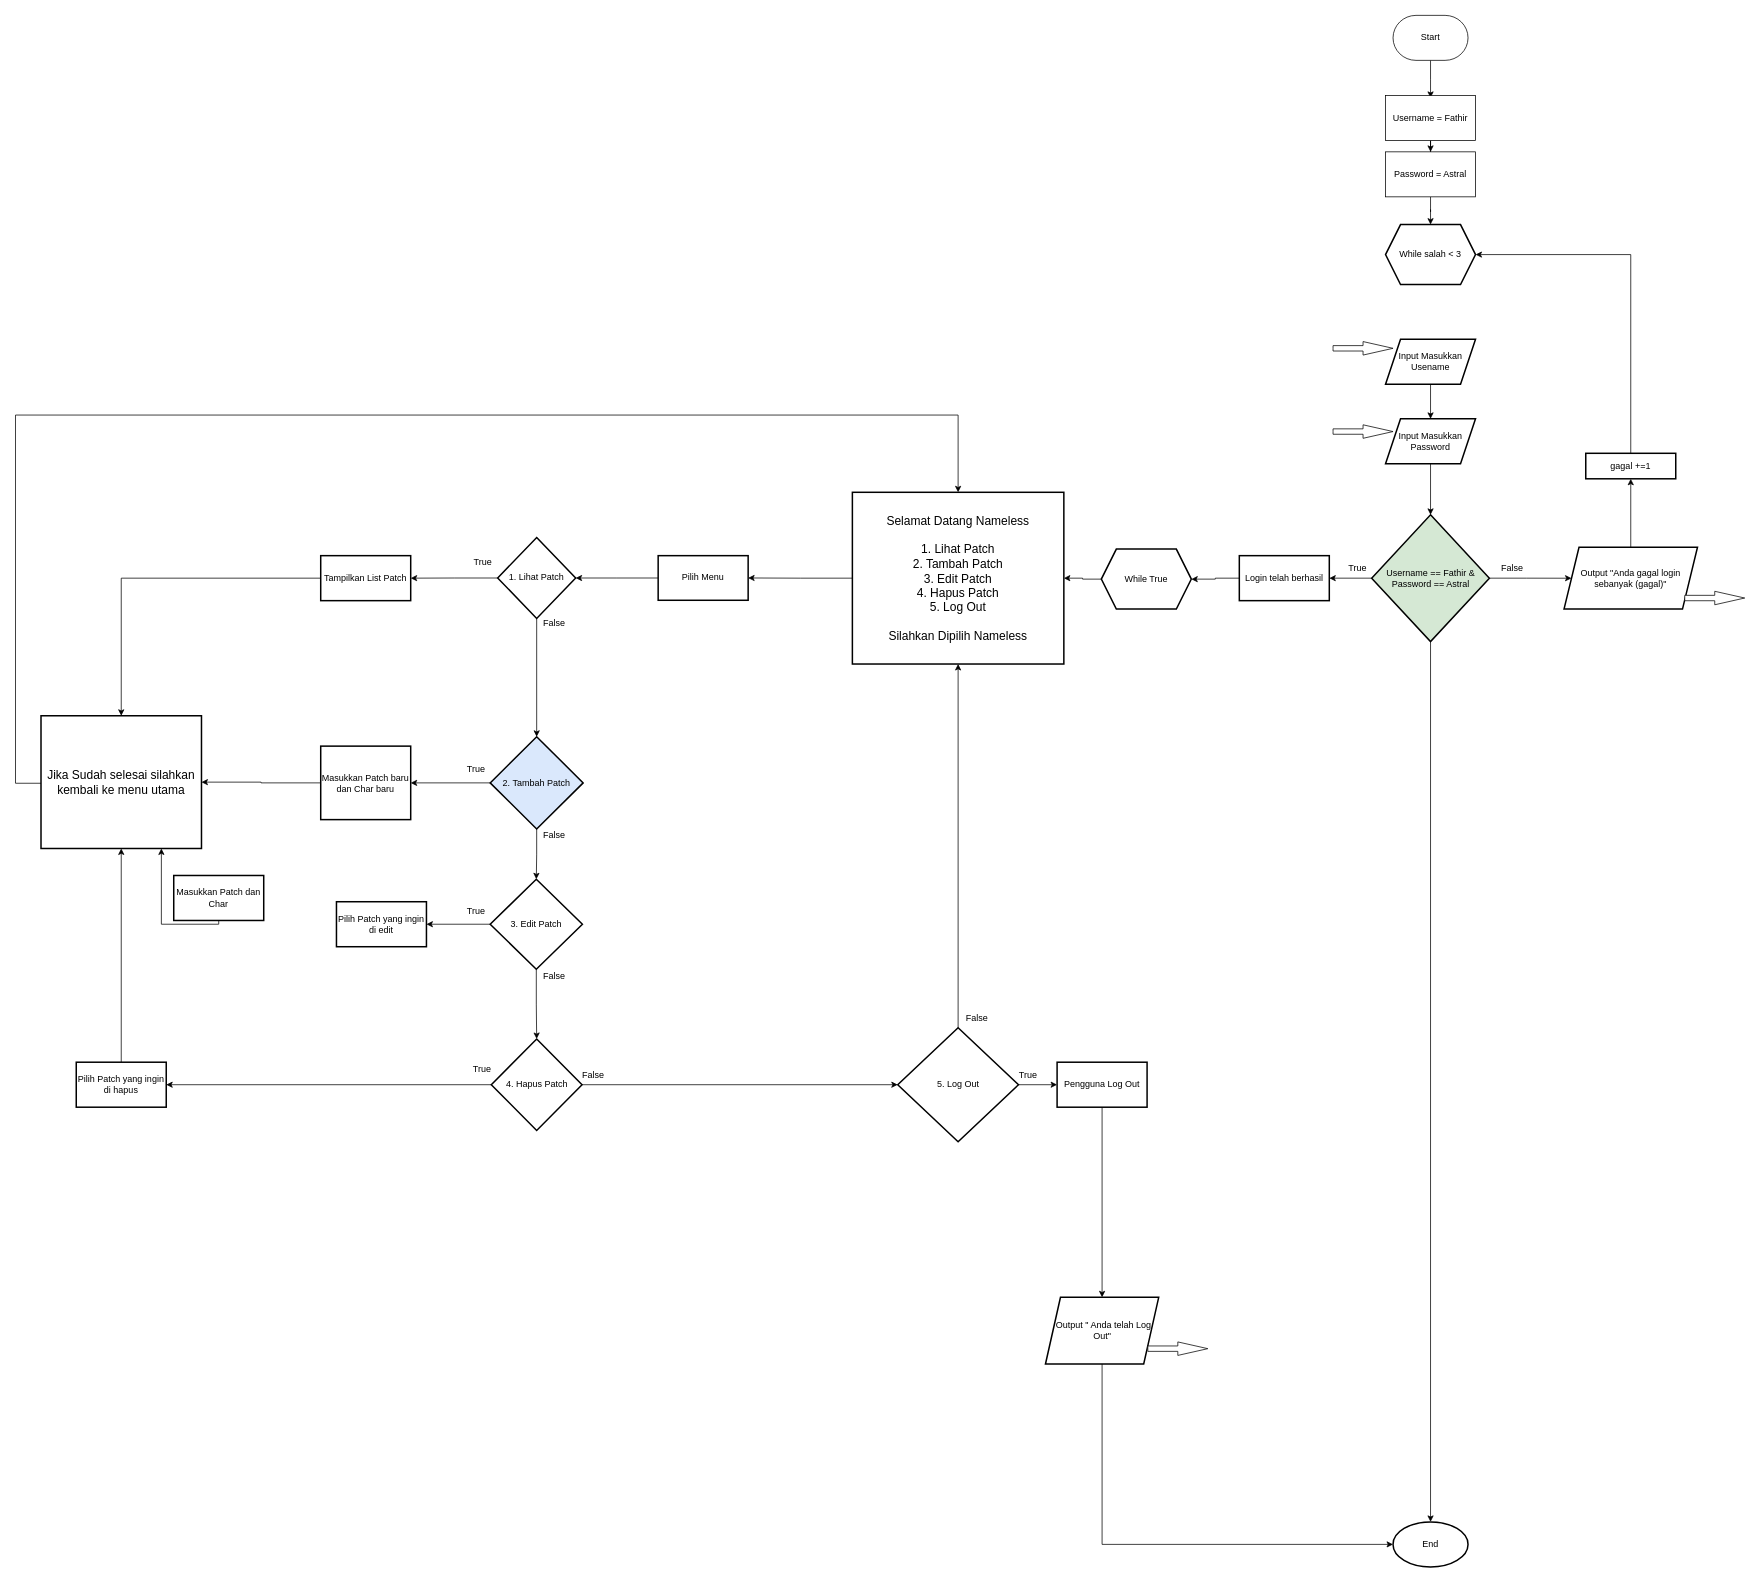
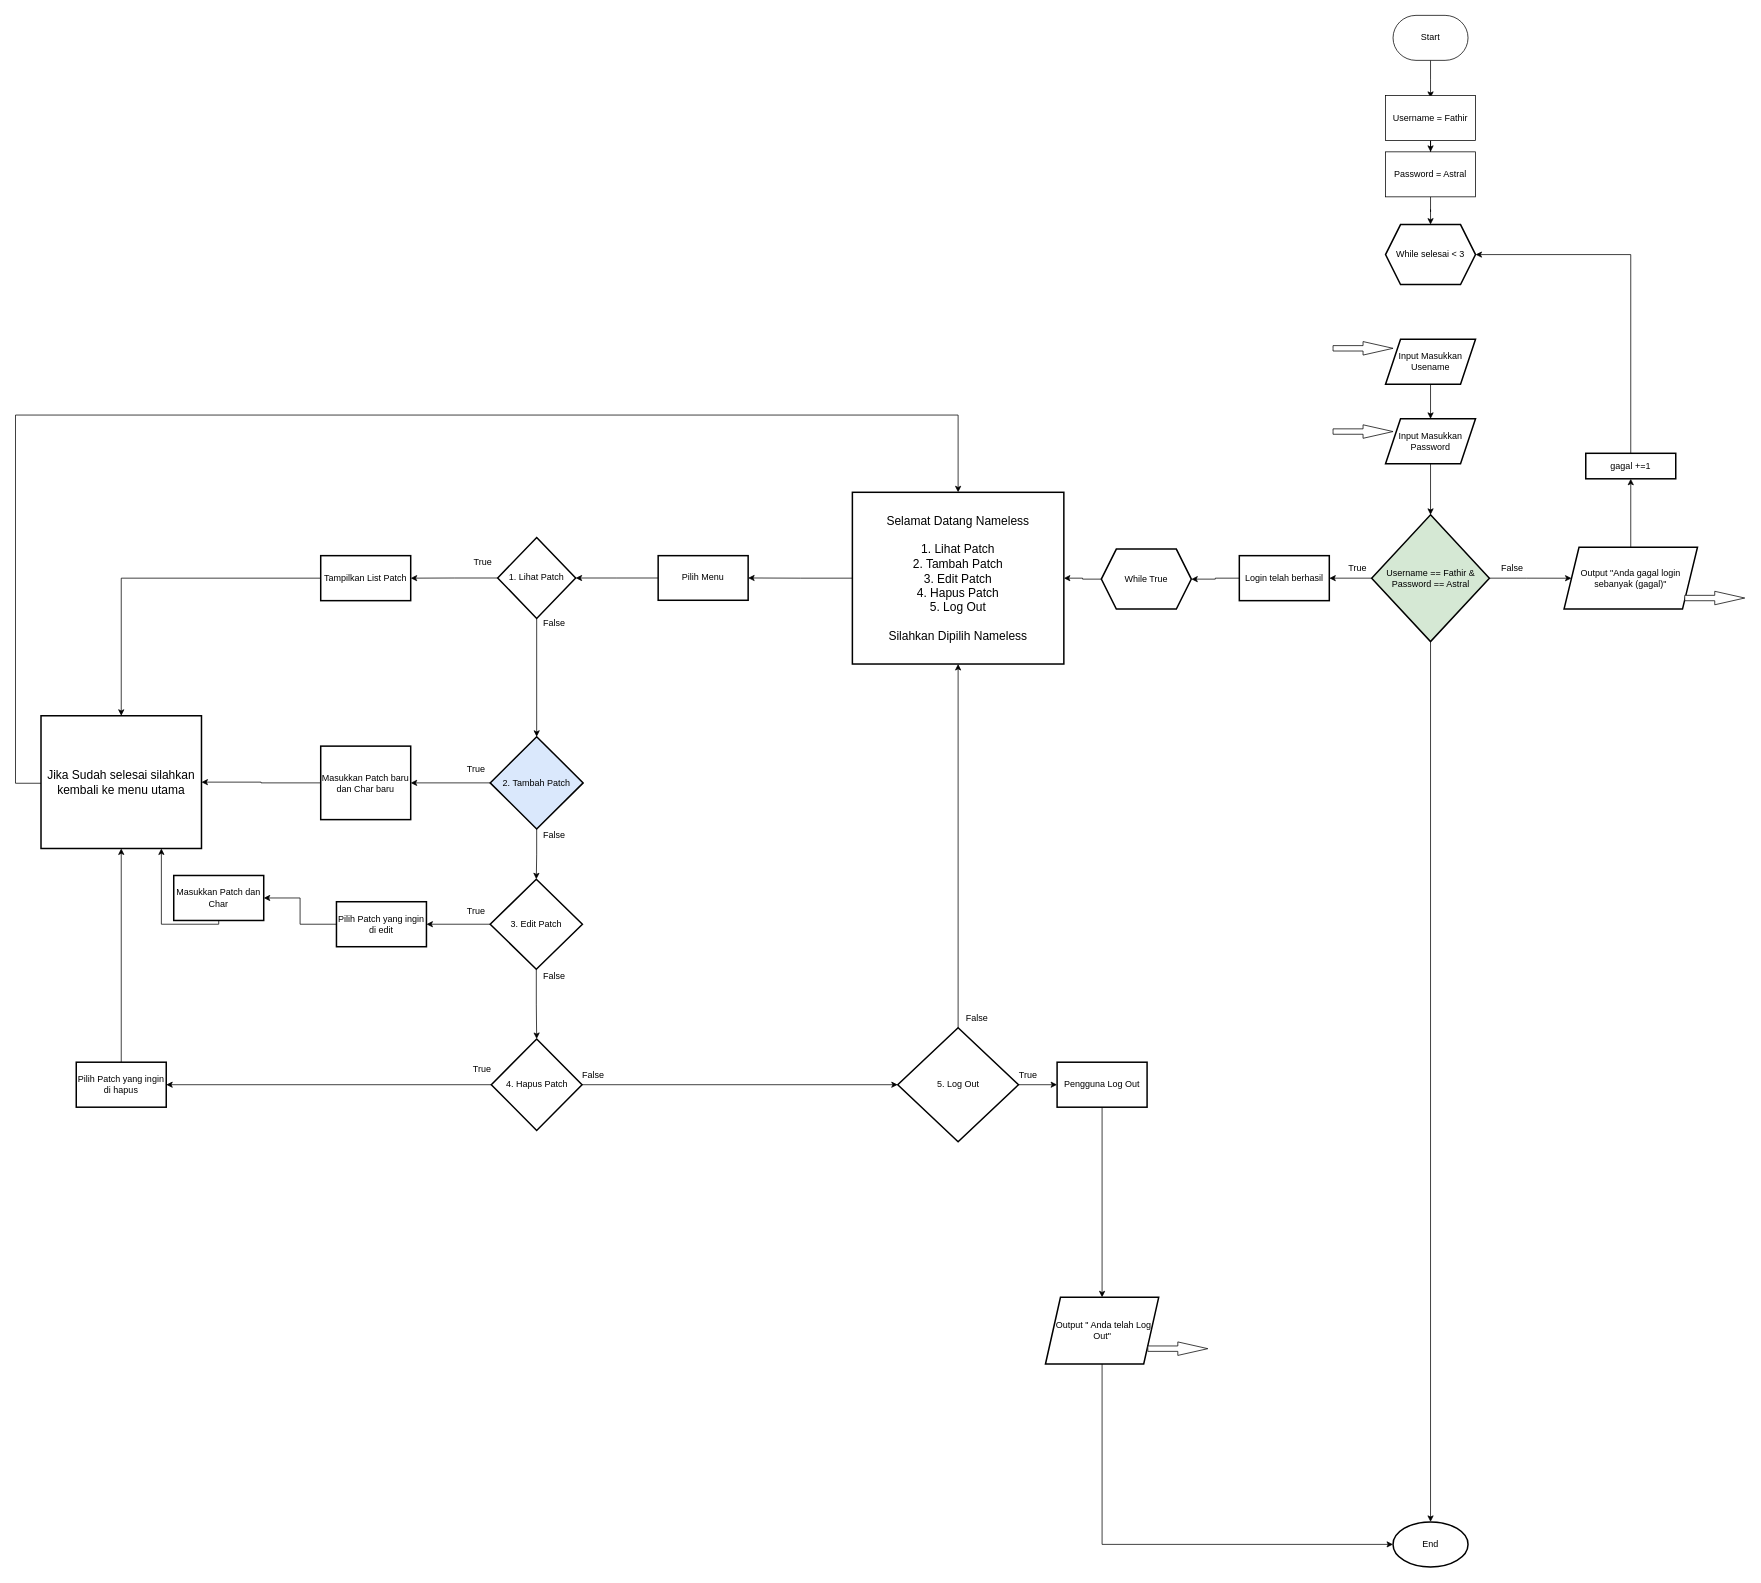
(1431, 255) -> (1431, 255)
none -> (317, 924)
